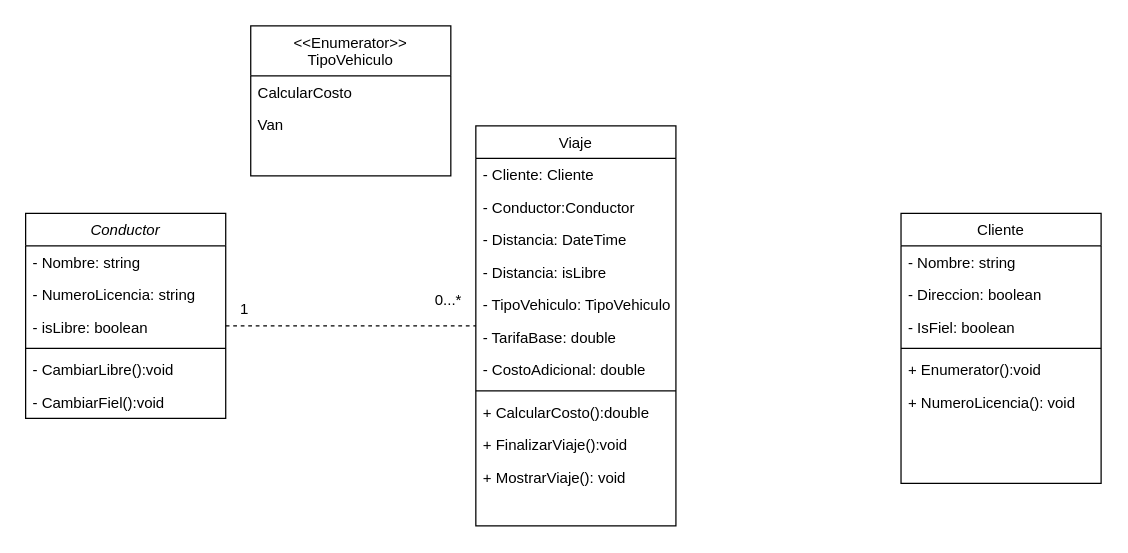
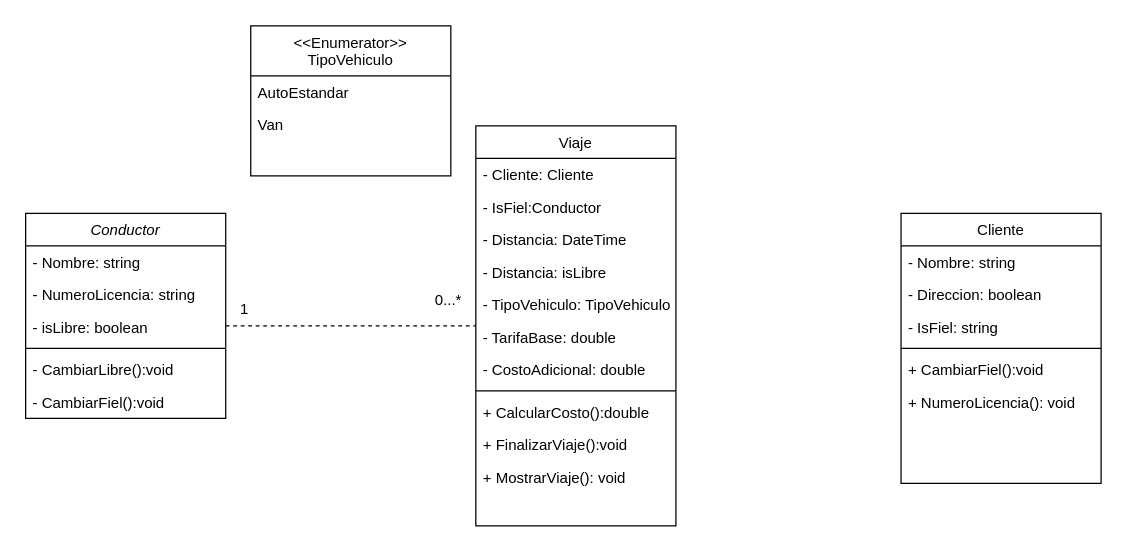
(308, 93) -> (308, 93)
(567, 208) -> (550, 208)
(967, 328) -> (963, 328)
(981, 370) -> (980, 370)
